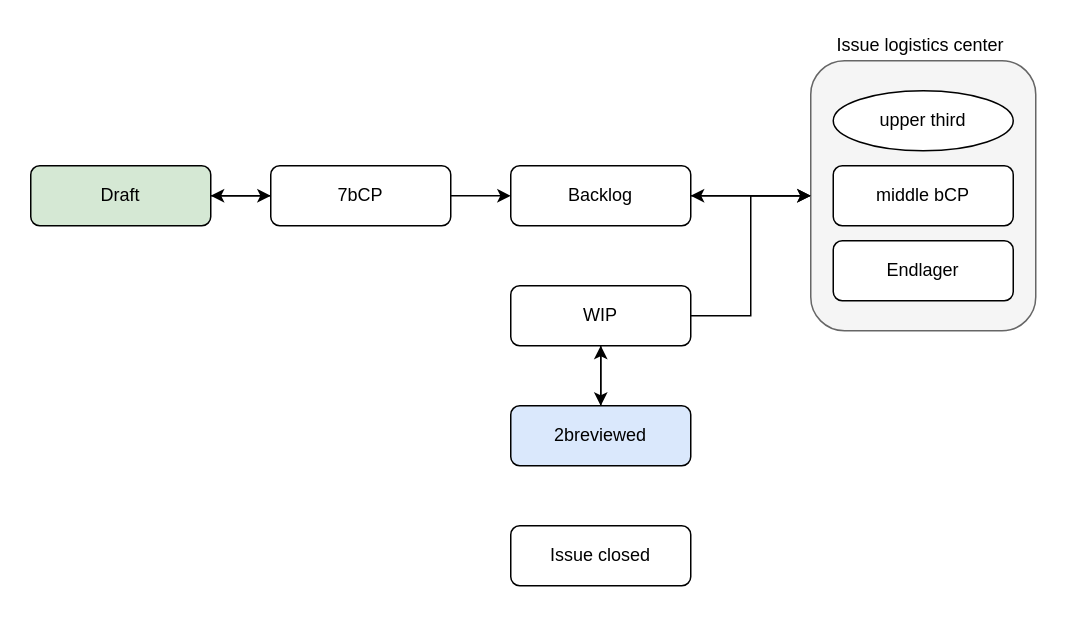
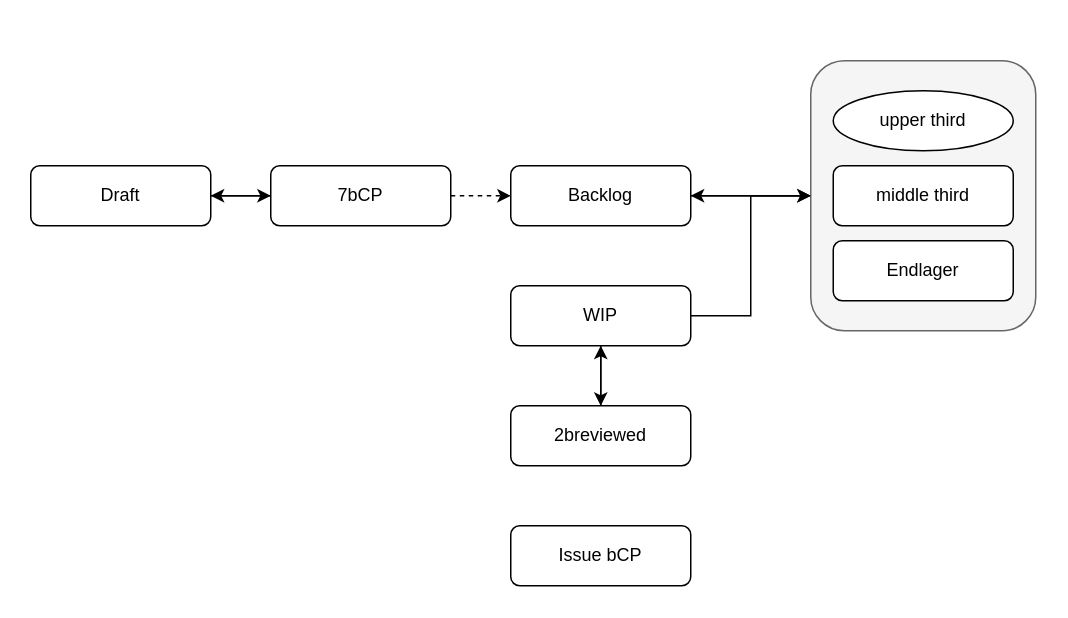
(923, 46) -> none
(121, 196) -> (121, 196)
(475, 196) -> (475, 196)
(923, 196) -> (923, 196)
(601, 436) -> (601, 436)
(601, 556) -> (601, 556)
